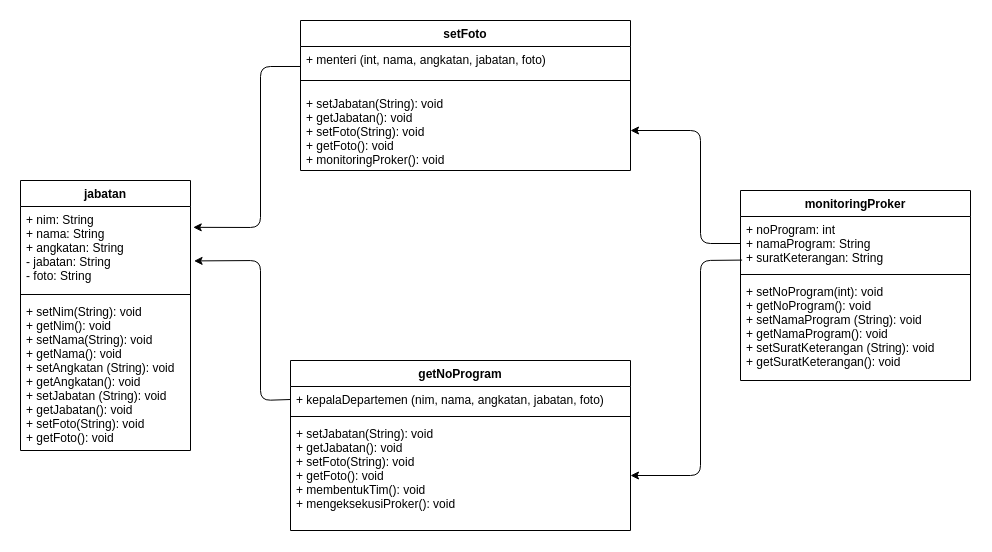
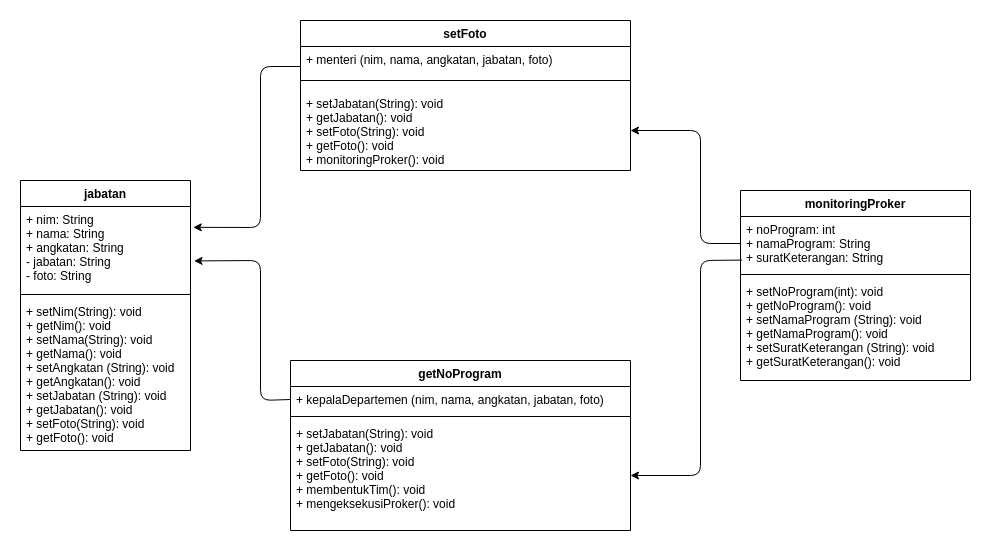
(442, 60) -> (442, 60)
